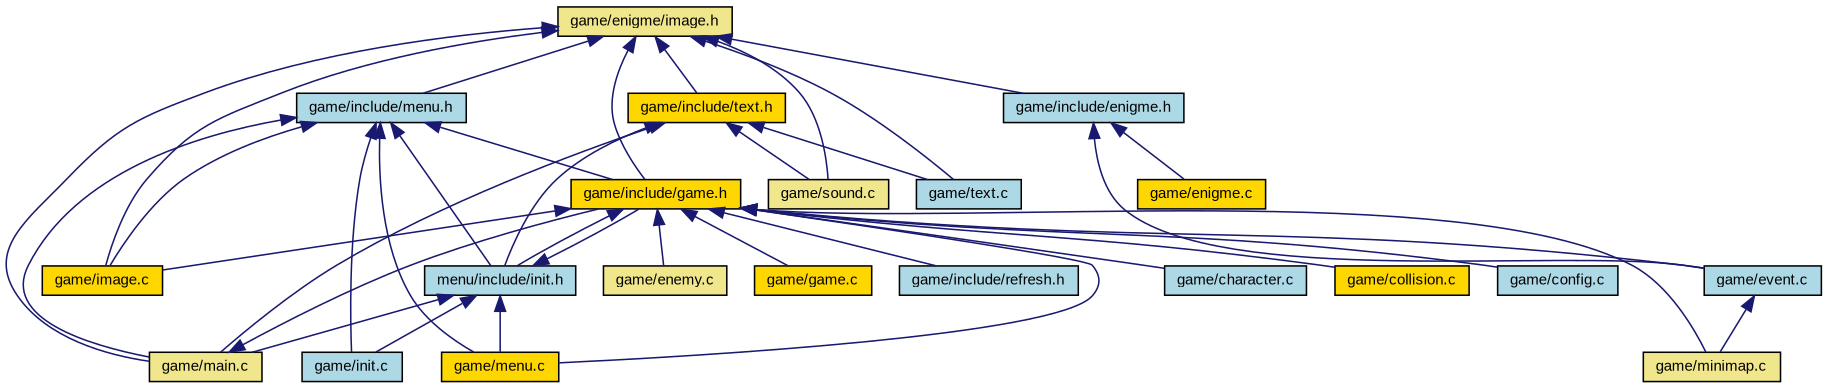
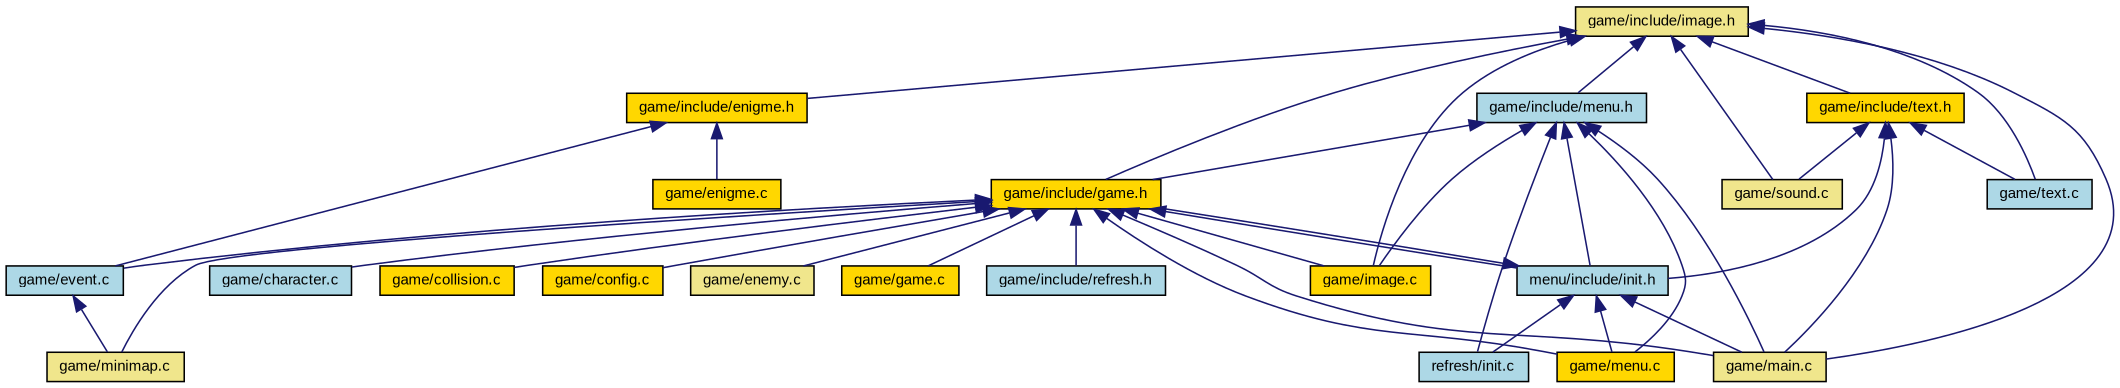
(645, 22) -> (1662, 22)
(1094, 108) -> (717, 108)
(415, 263) -> (1408, 324)
(1558, 281) -> (603, 281)
(352, 367) -> (1474, 367)
